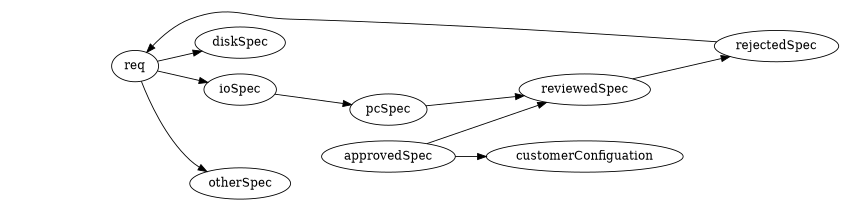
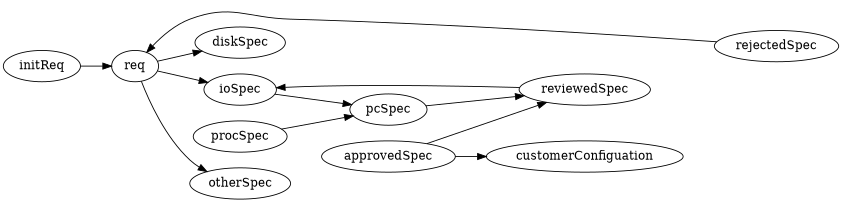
none -> (42, 66)
(677, 69) -> (403, 86)
none -> (240, 137)
